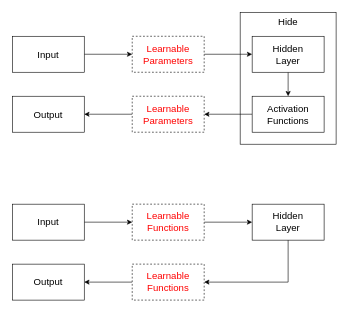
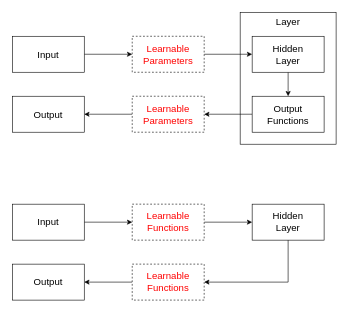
(288, 21) -> (288, 21)
(288, 114) -> (288, 114)
